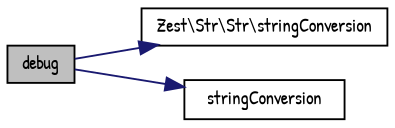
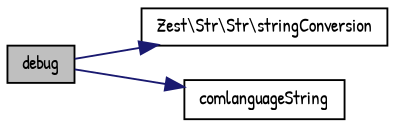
(264, 100) -> (264, 100)
